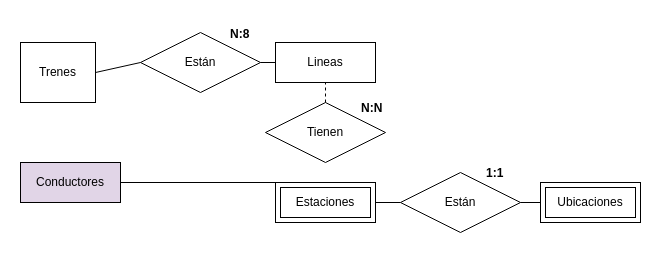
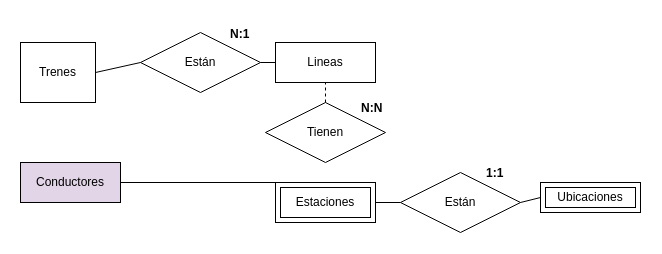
(239, 34) -> (239, 34)
(591, 203) -> (591, 198)
